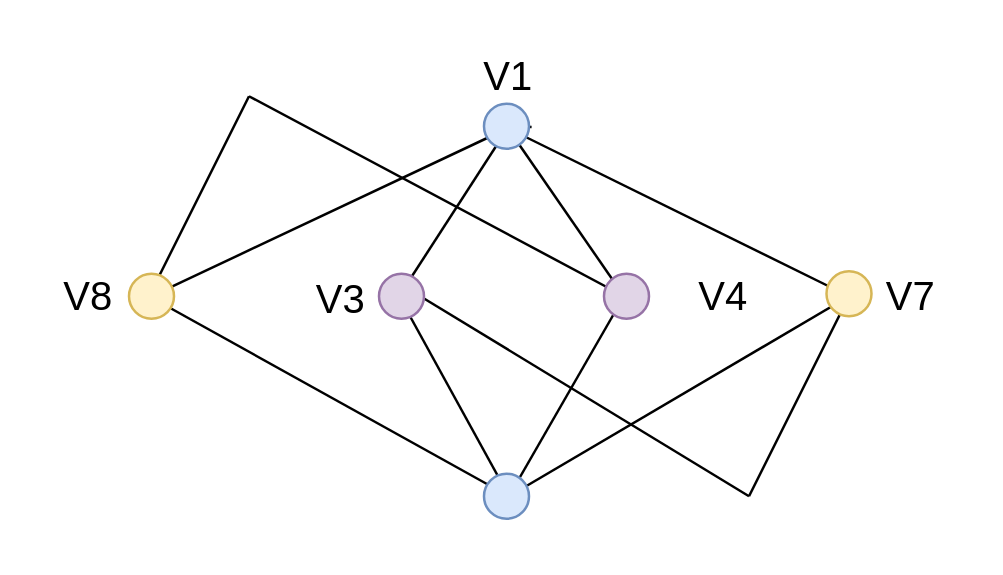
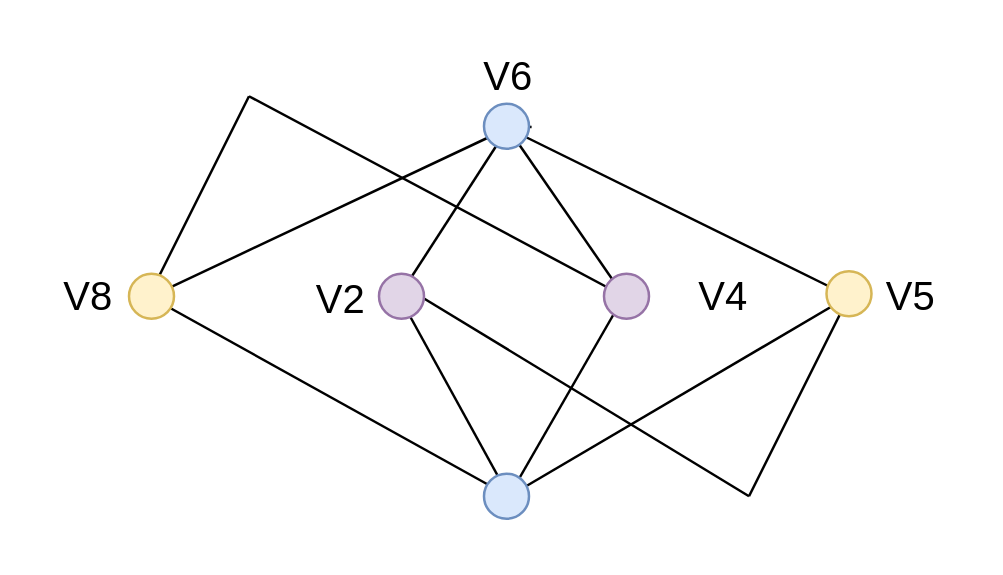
(509, 76) -> (509, 76)
(911, 296) -> (911, 296)
(341, 299) -> (341, 299)
